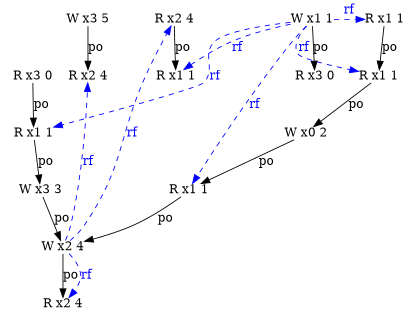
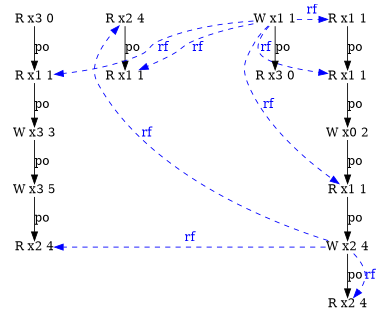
(50, 215) -> (34, 157)
